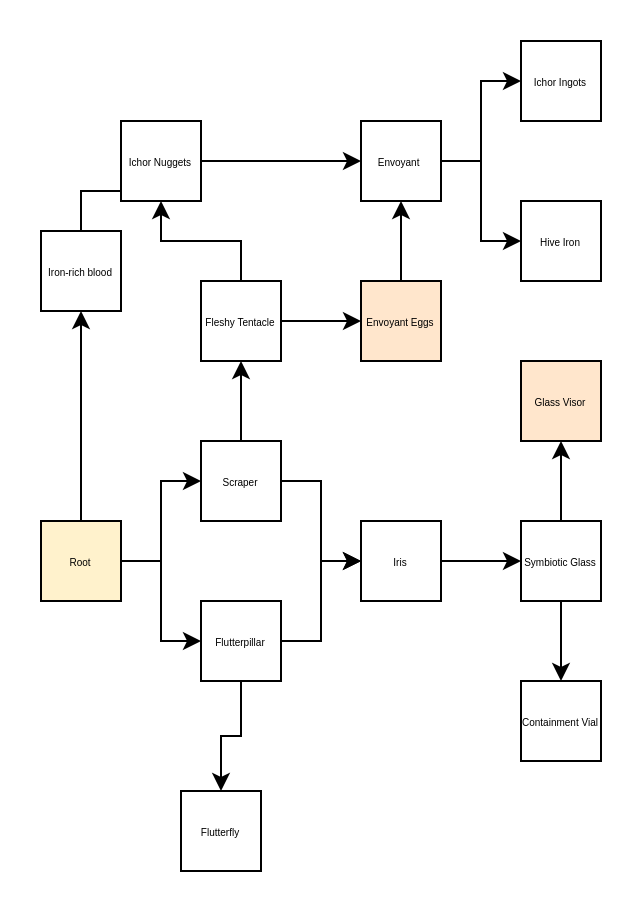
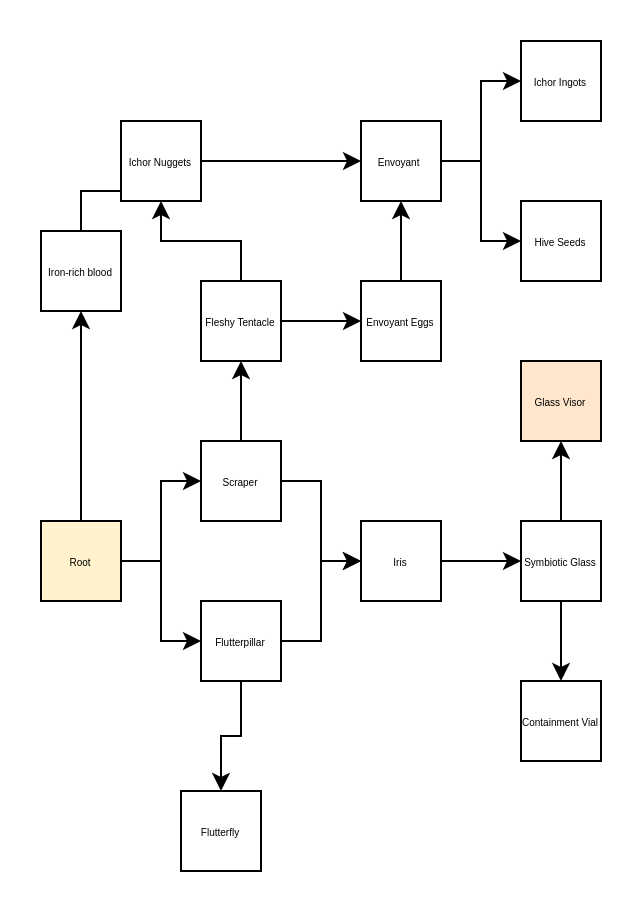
(561, 241) -> (561, 241)
(401, 321) -> (401, 321)
